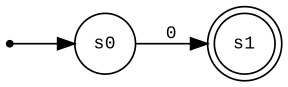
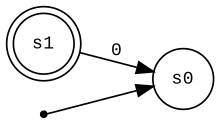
(163, 44) -> (108, 60)
